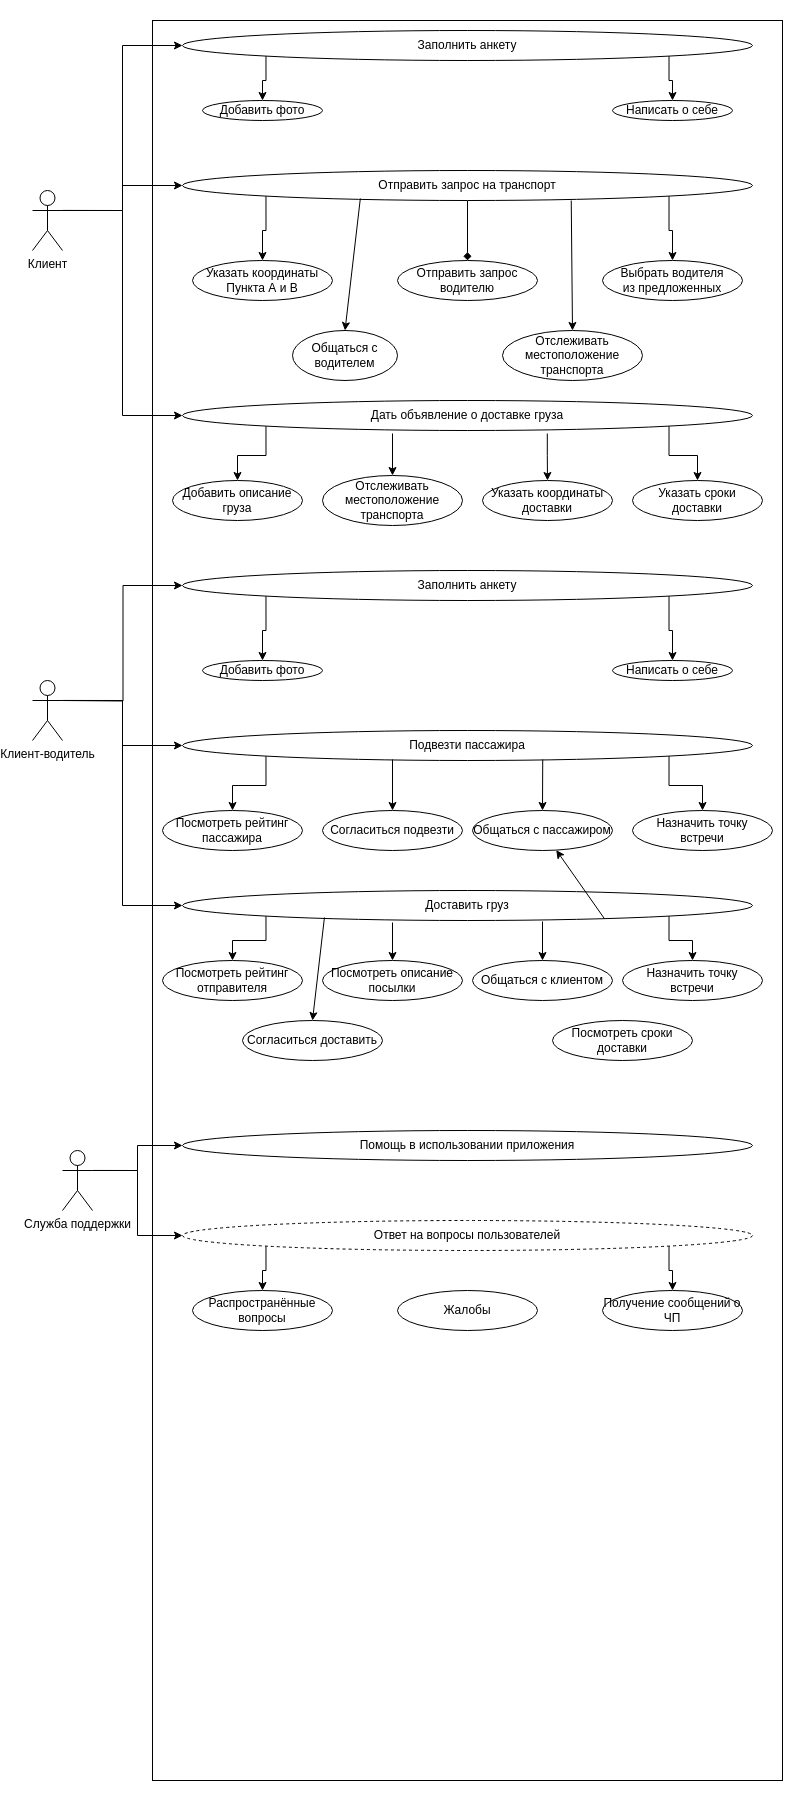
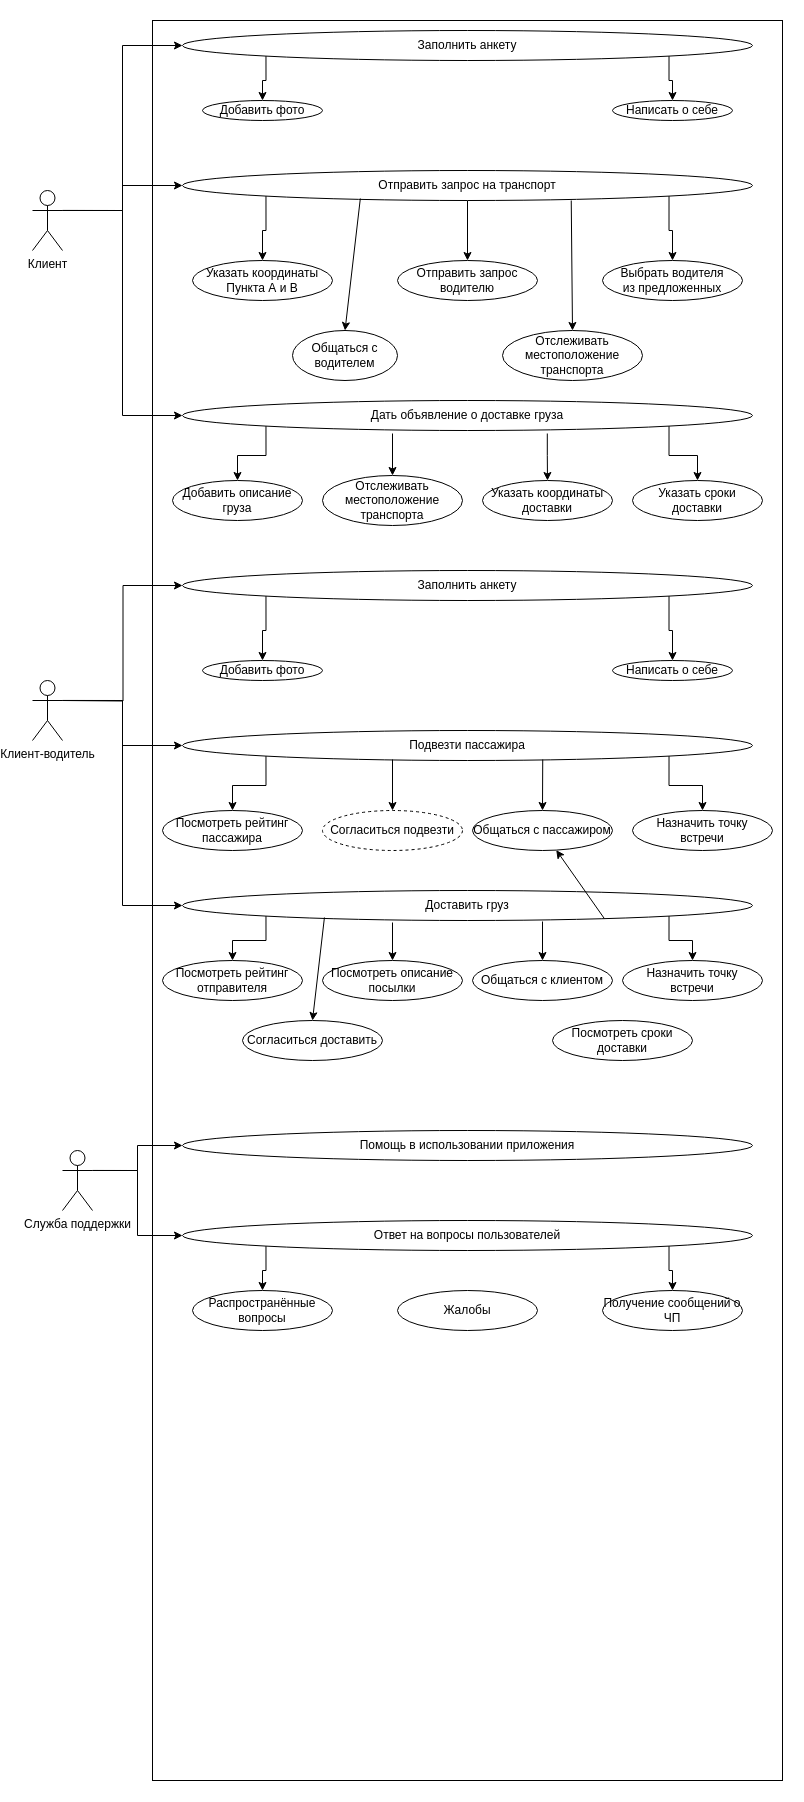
(468, 251) -> (468, 252)
(393, 831) -> (393, 831)
(468, 1236) -> (468, 1236)
